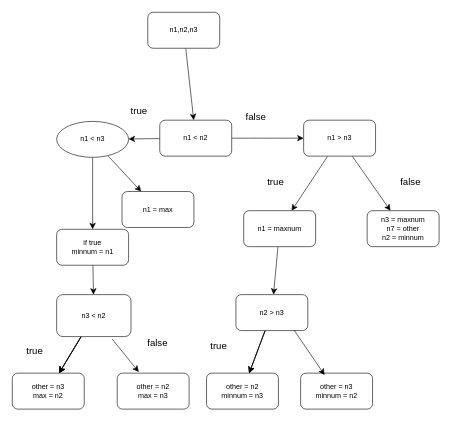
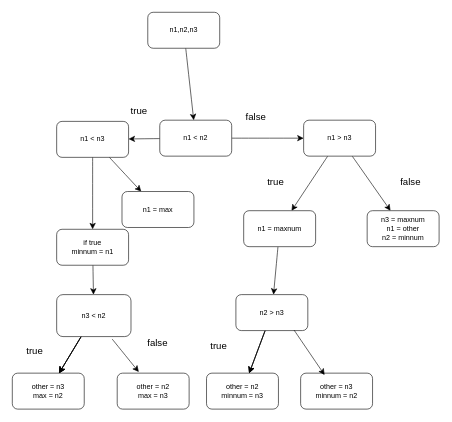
(93, 140) -> (93, 140)
(404, 229) -> (404, 229)
